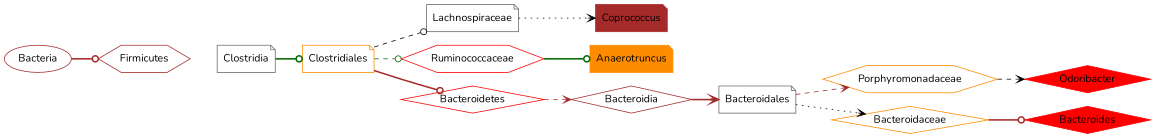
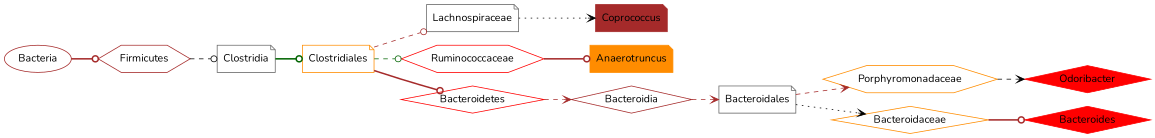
(397, 40) -> (397, 40)
none -> (200, 59)
(564, 59) -> (564, 59)
(701, 100) -> (701, 100)
